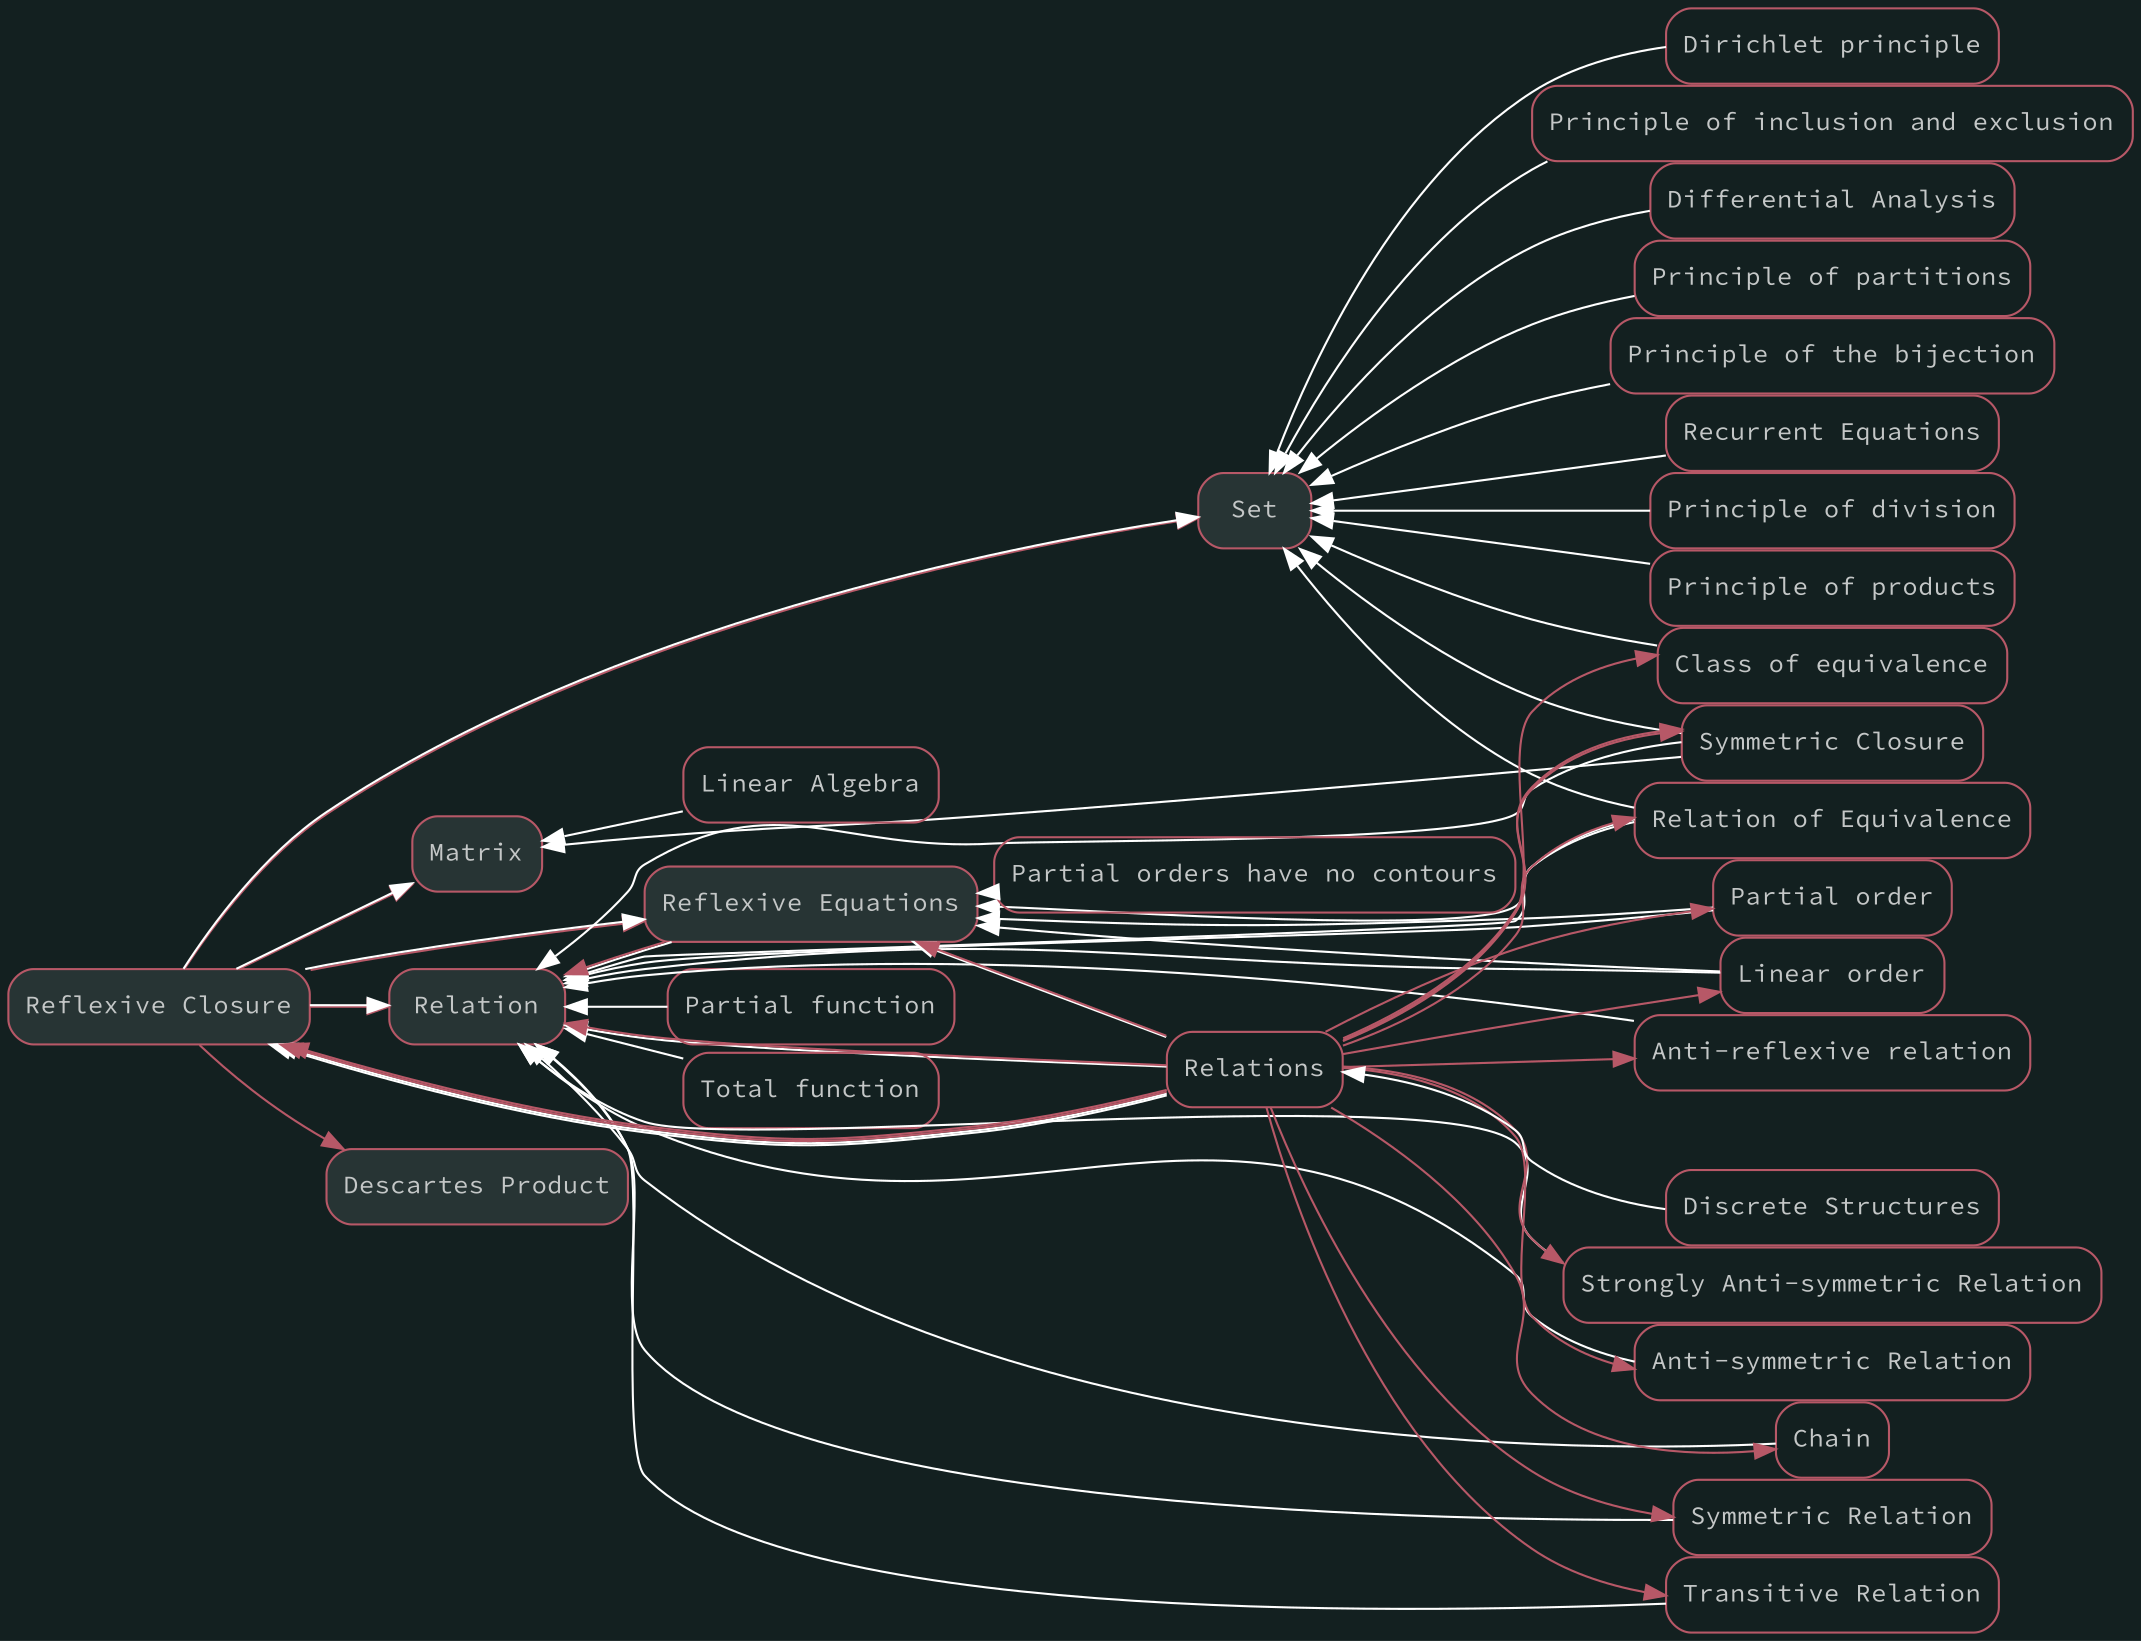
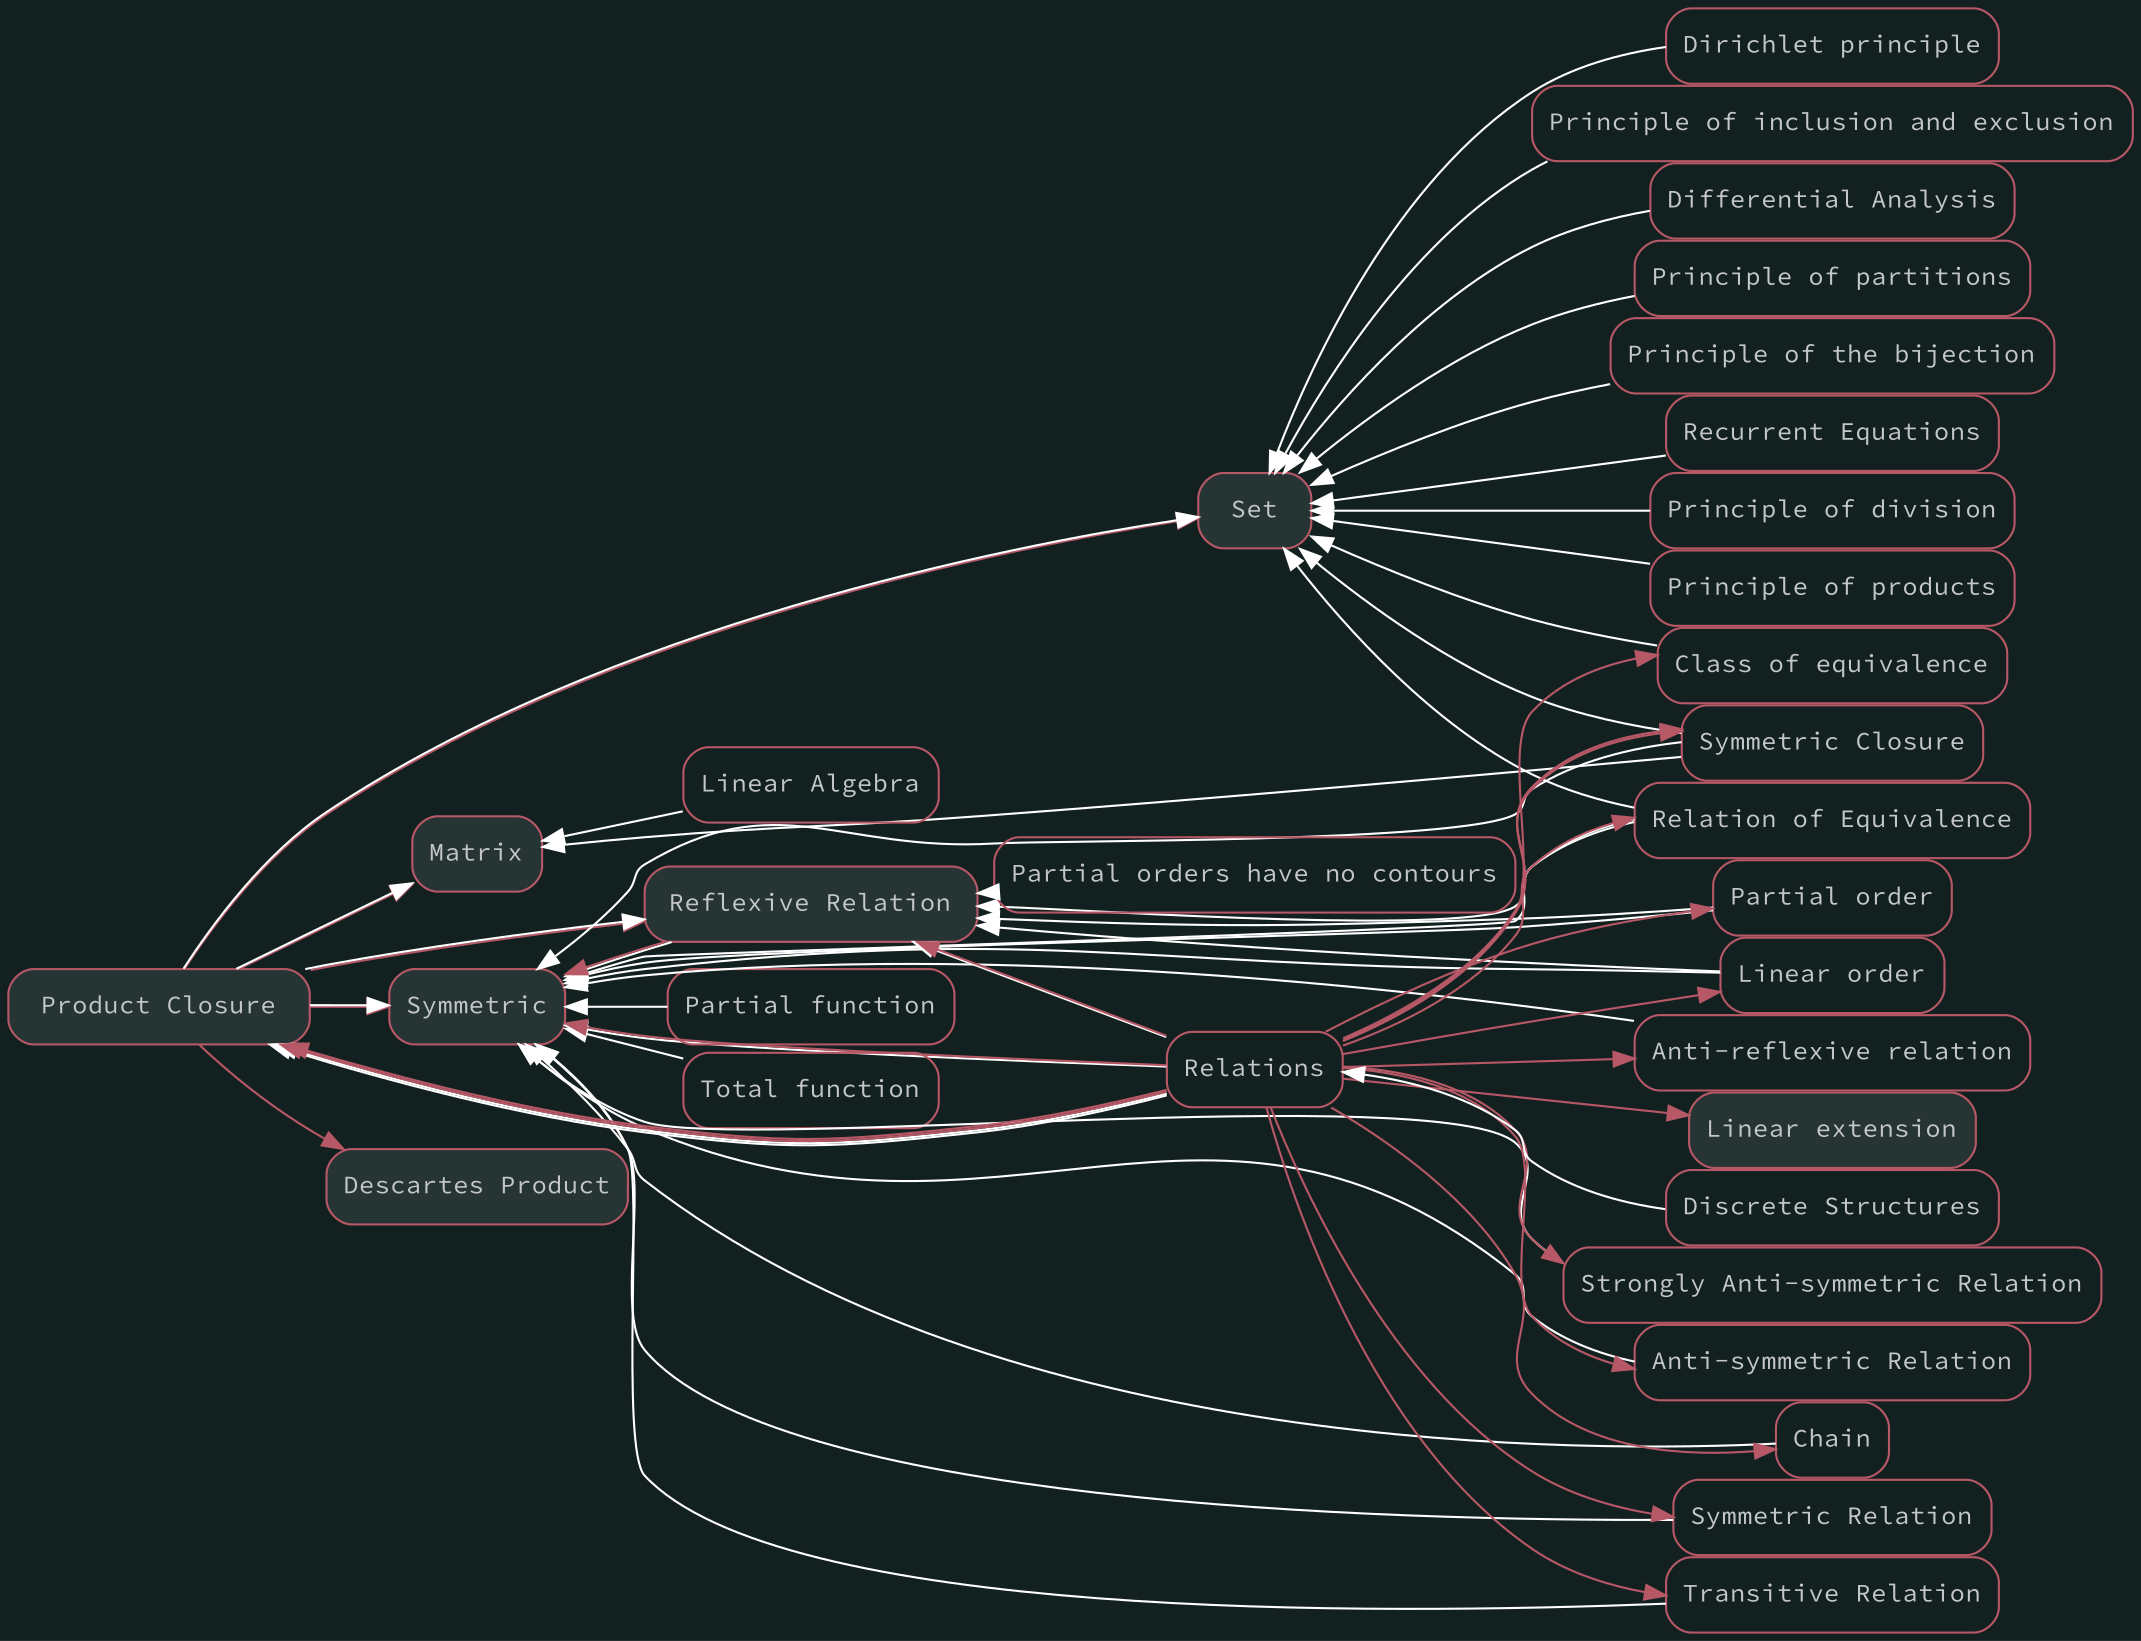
(811, 904) -> (811, 904)
(159, 1007) -> (159, 1007)
(477, 1007) -> (477, 1007)
none -> (1832, 1130)
